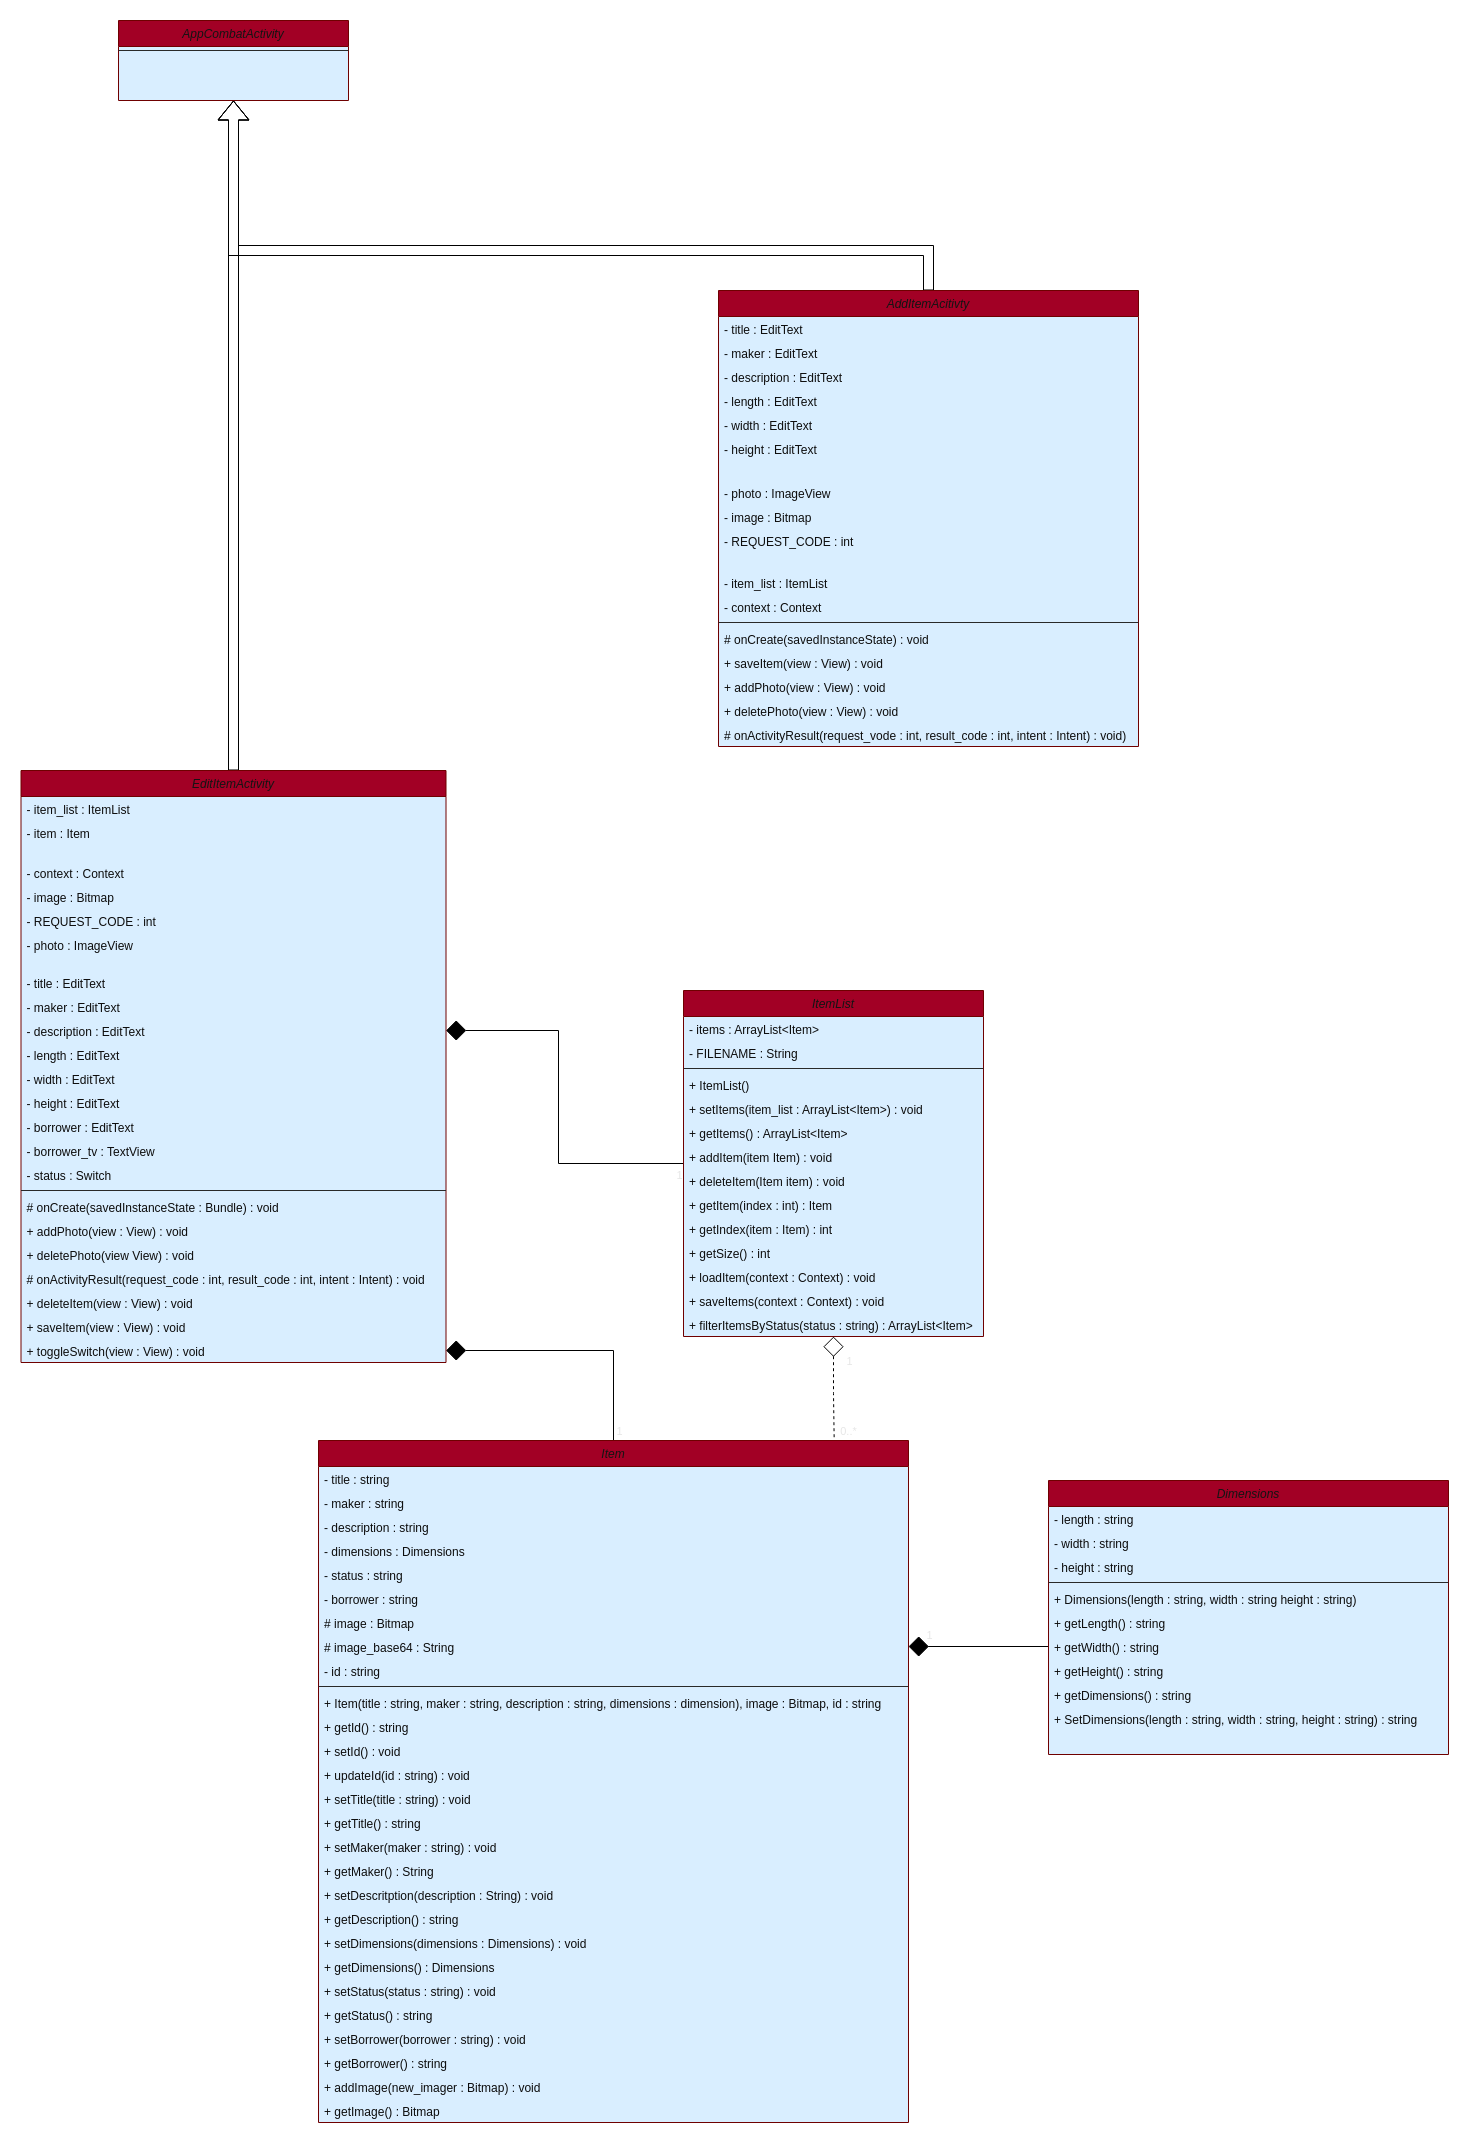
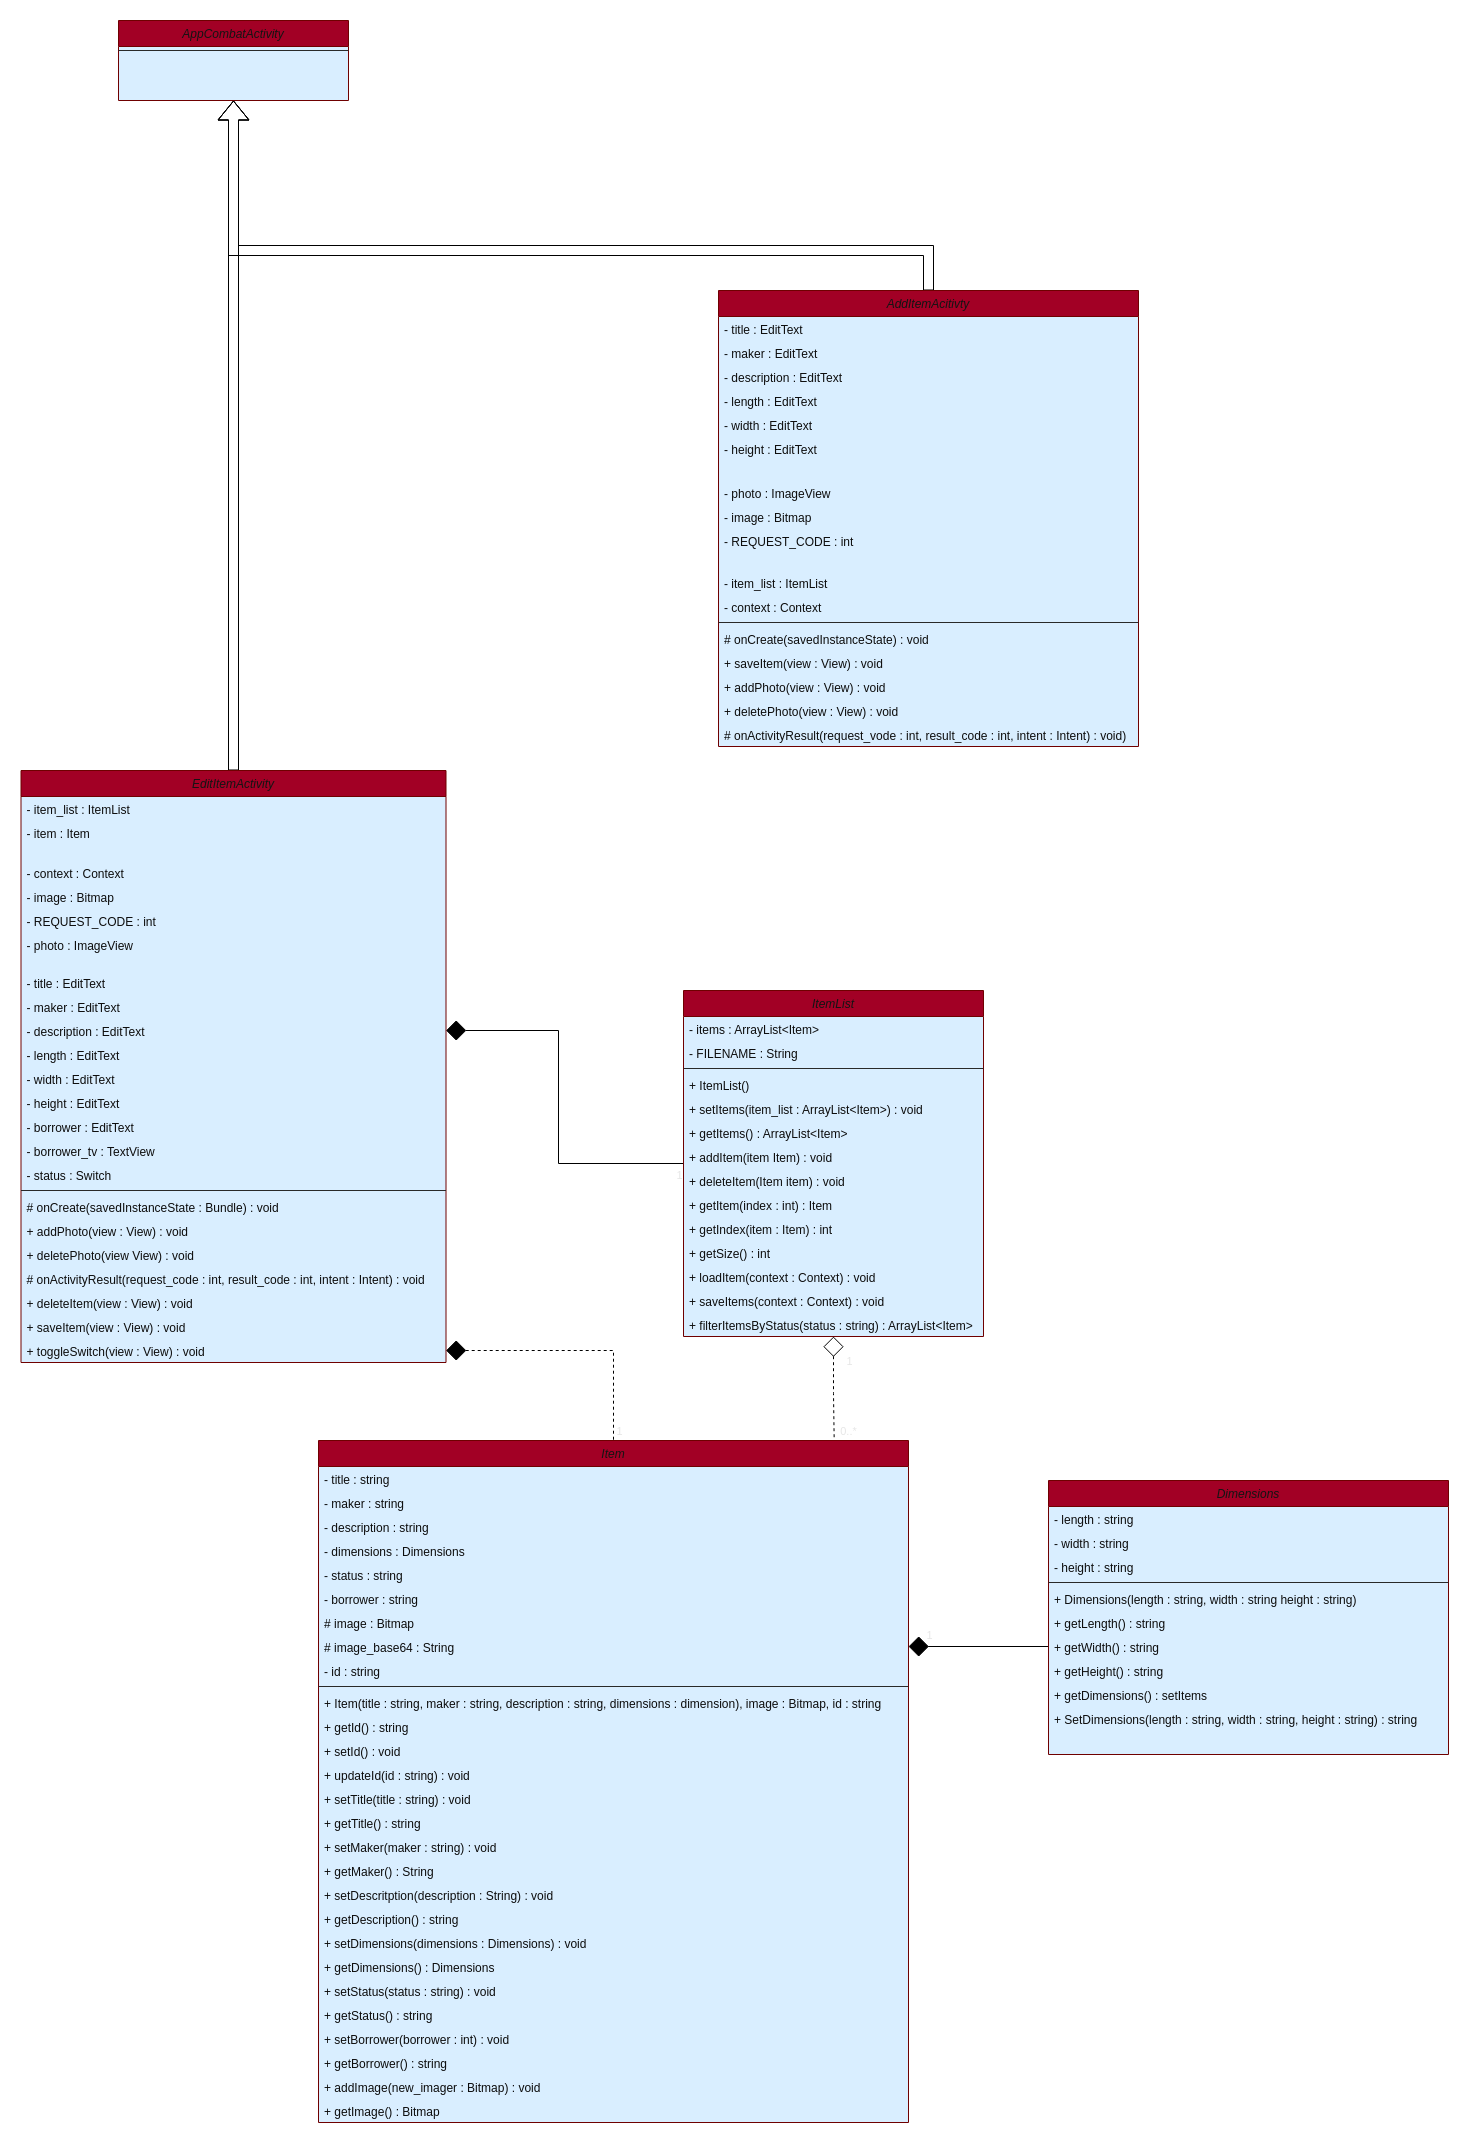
(584, 1351) -> (584, 1351)
(1130, 1696) -> (1139, 1696)
(441, 2040) -> (431, 2040)
